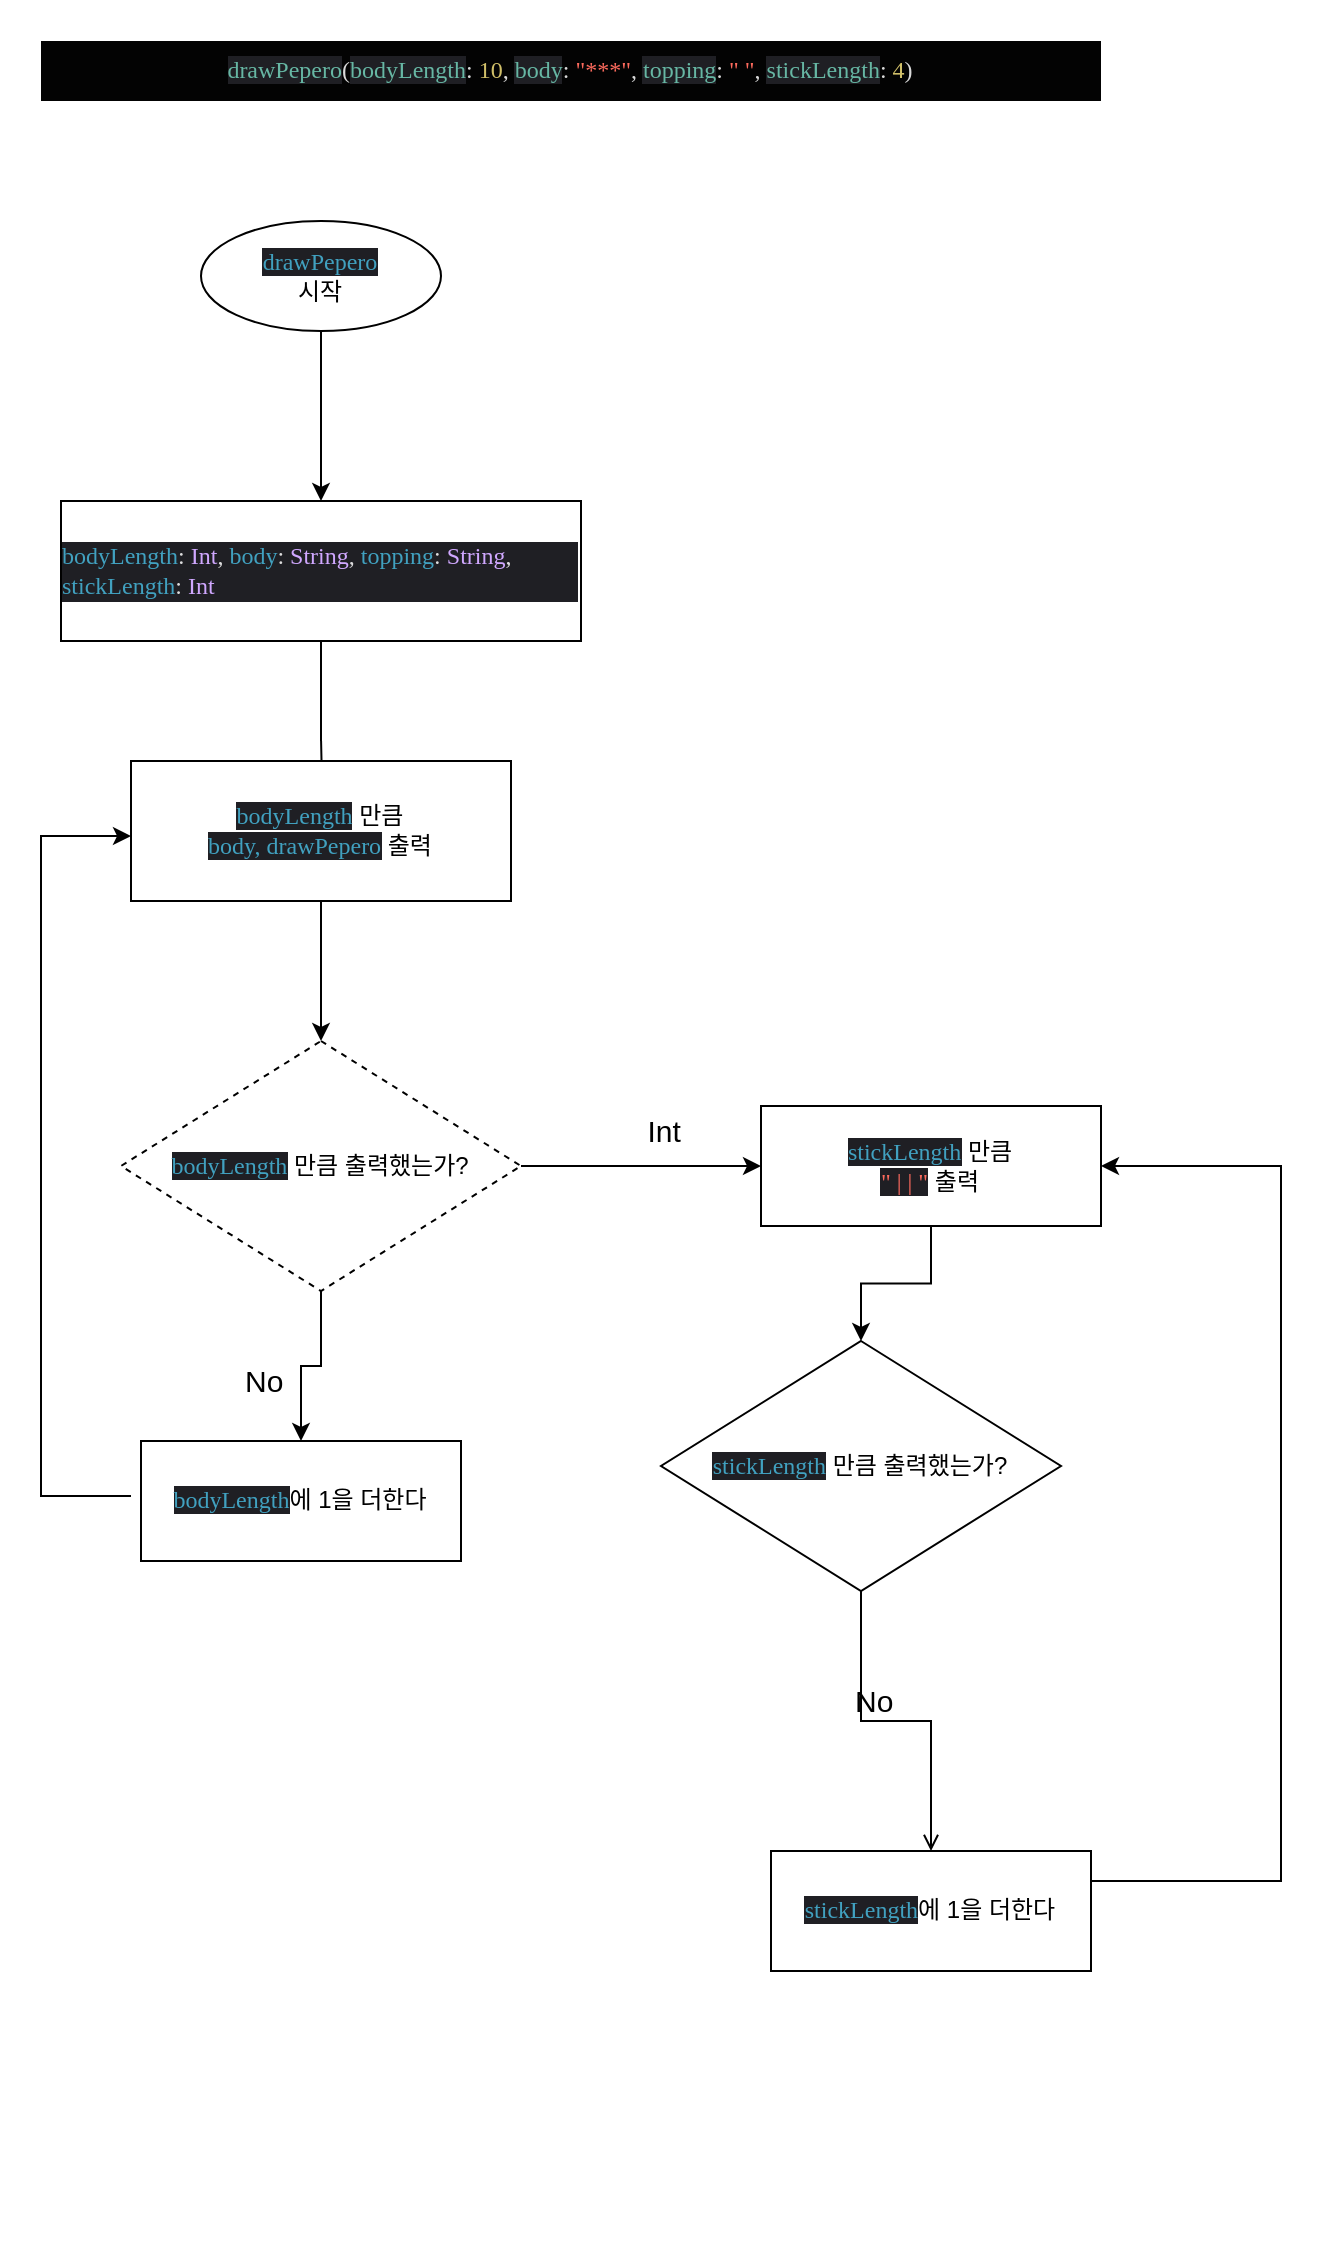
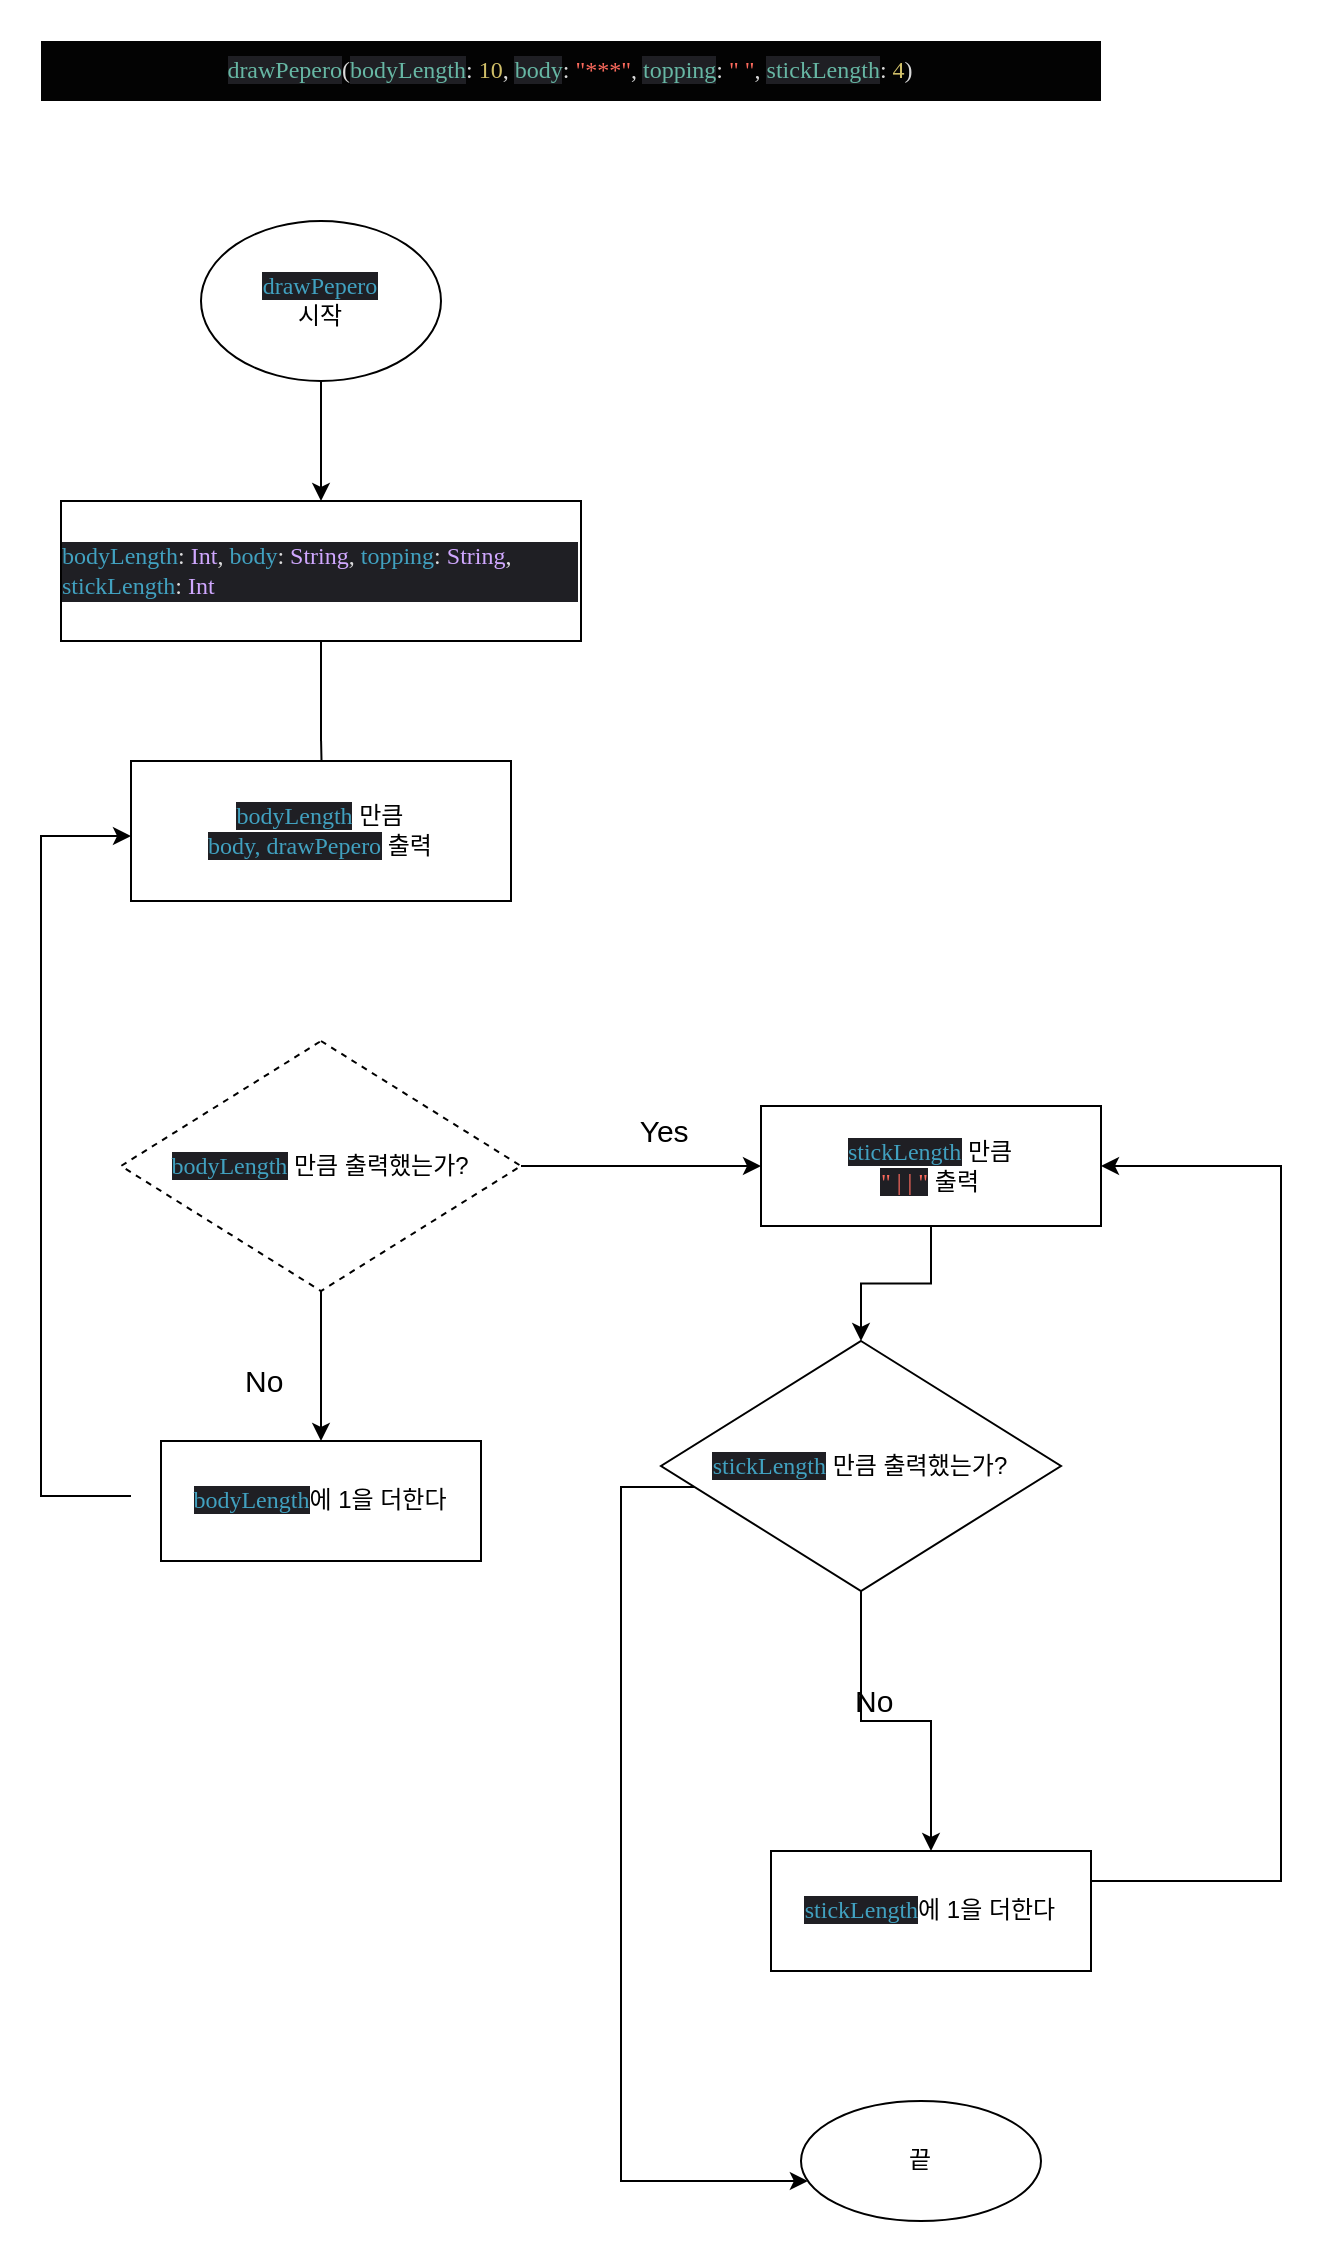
(321, 276) -> (321, 301)
(321, 964) -> none
(661, 1131) -> (661, 1131)
(301, 1501) -> (321, 1501)
(931, 1838) -> (931, 1836)
none -> (621, 1884)
none -> (921, 2161)
